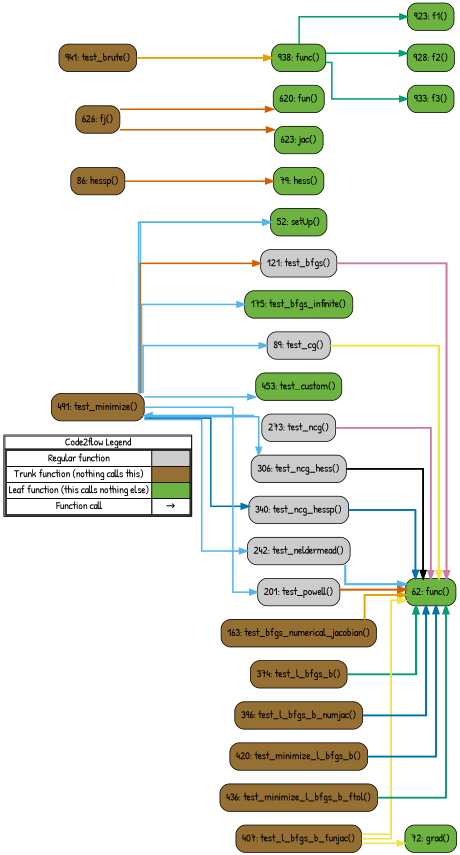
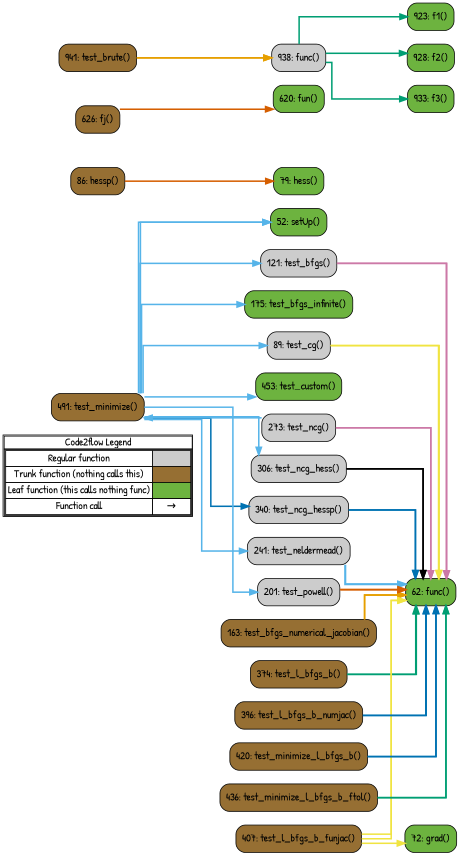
(299, 58) -> (299, 58)
(299, 140) -> none
(150, 263) -> (150, 263)
(203, 415) -> (207, 418)
(79, 490) -> (79, 490)
(299, 551) -> (299, 551)
